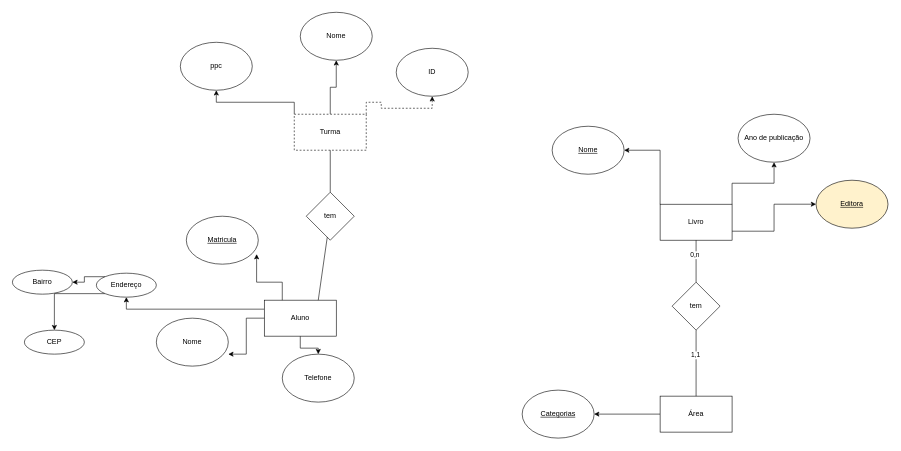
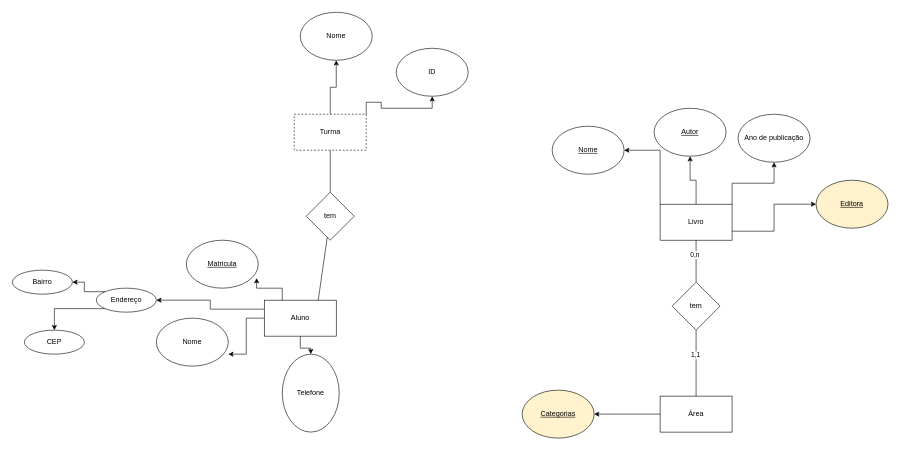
(216, 66) -> none
(216, 99) -> none
(394, 108) -> (394, 108)
none -> (690, 132)
none -> (696, 180)
(222, 240) -> (222, 264)
(126, 285) -> (126, 300)
(318, 378) -> (311, 393)
(558, 414) -> (558, 414)
